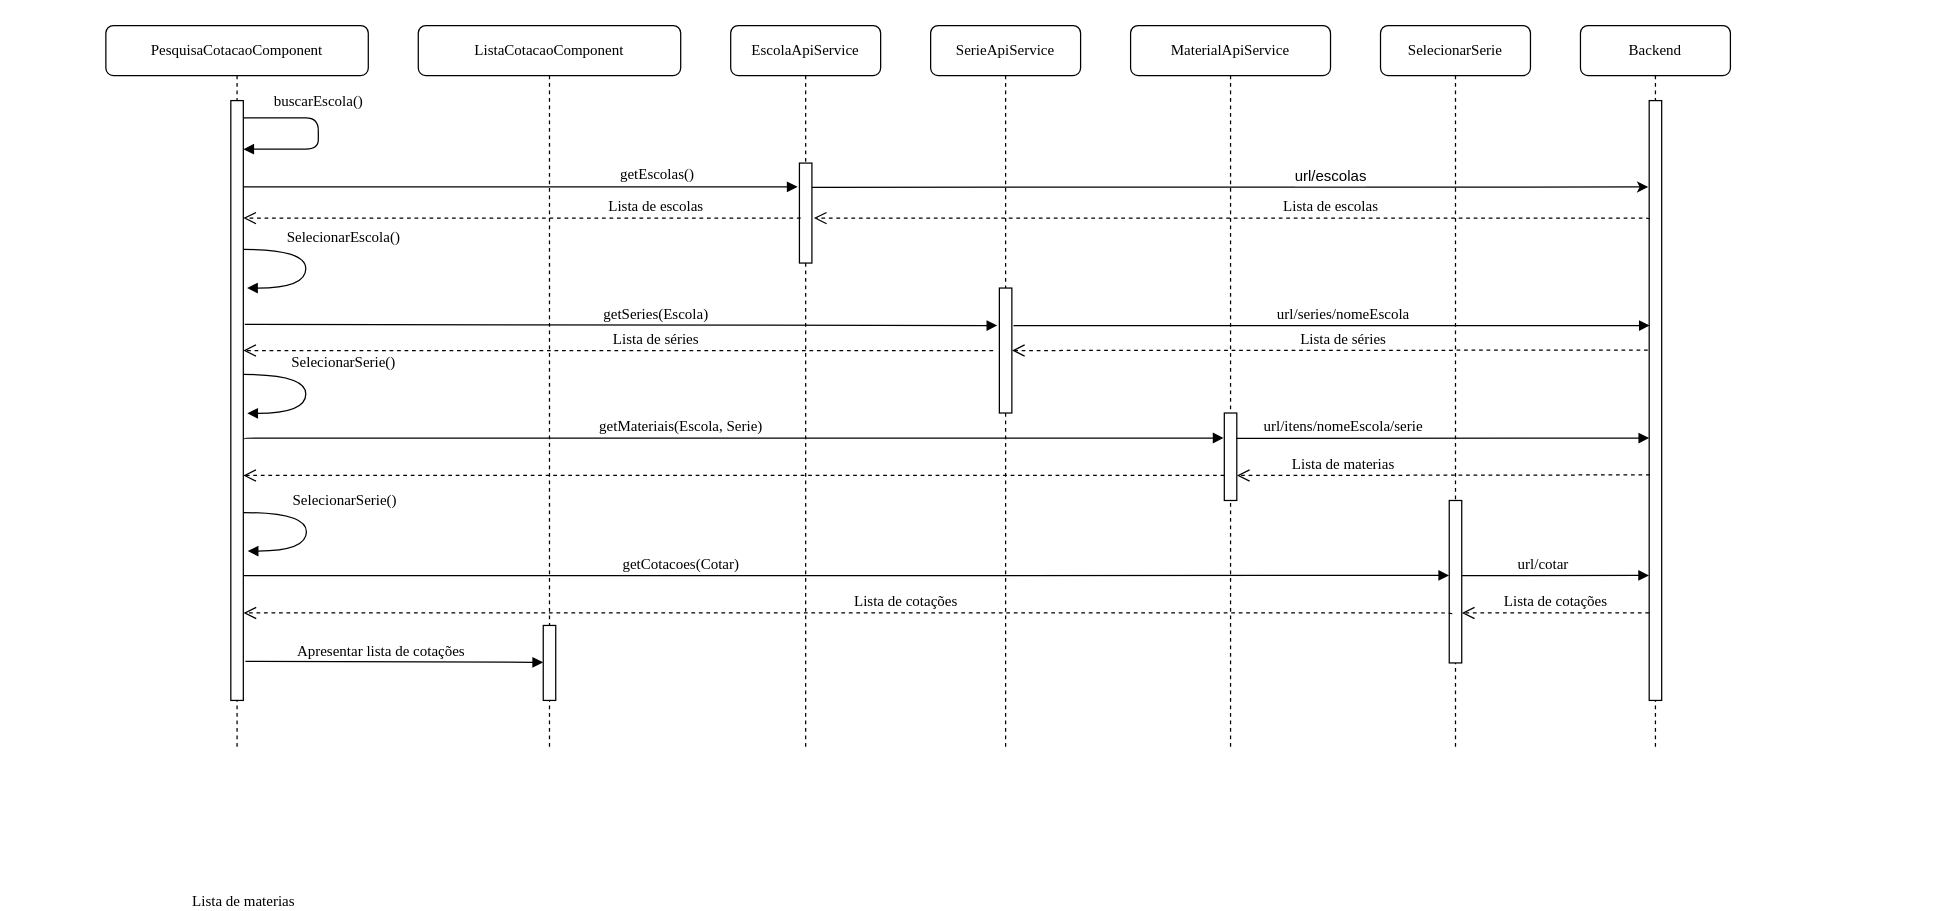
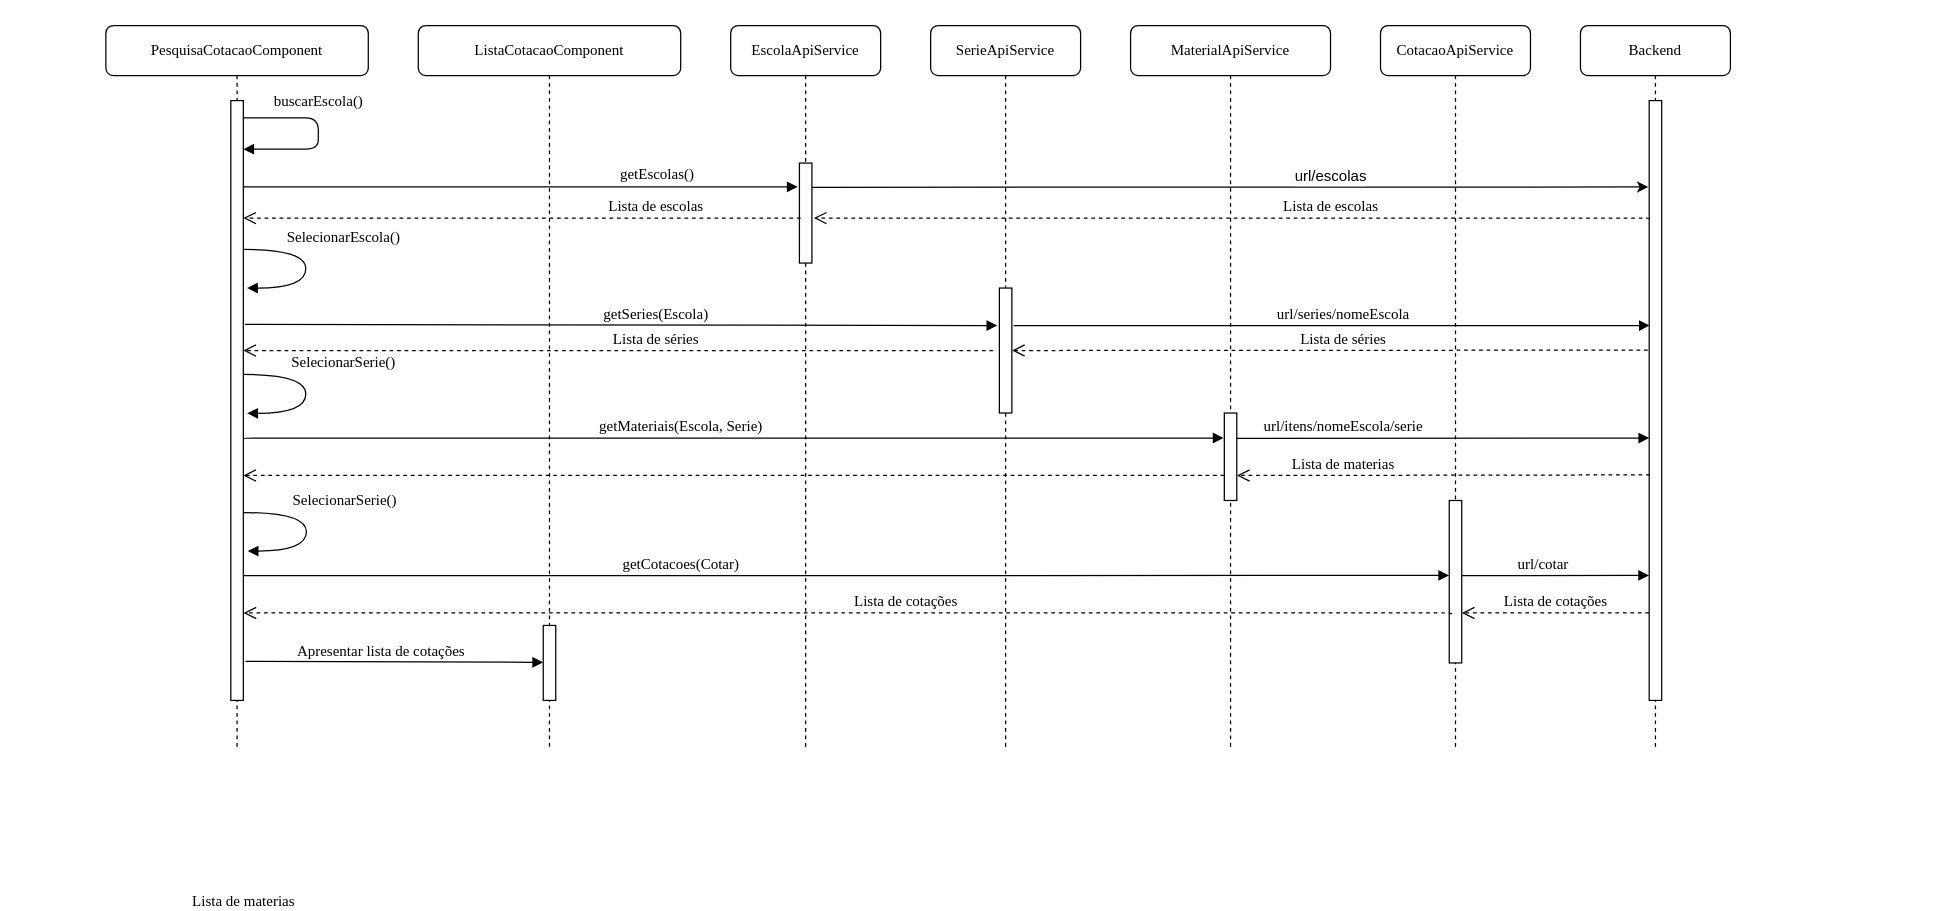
(1456, 51) -> (1456, 51)
